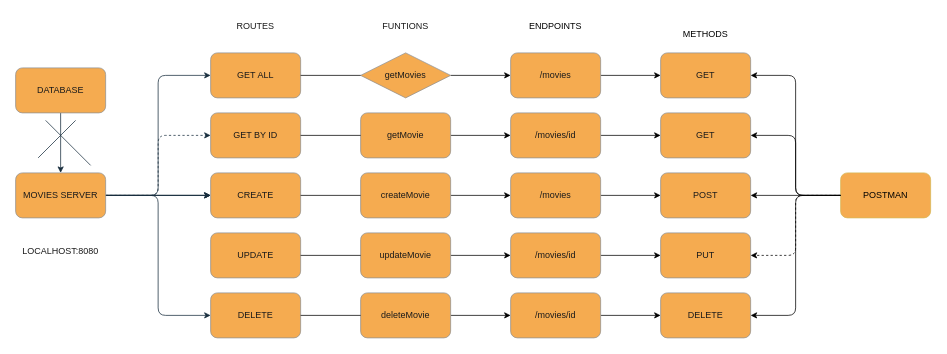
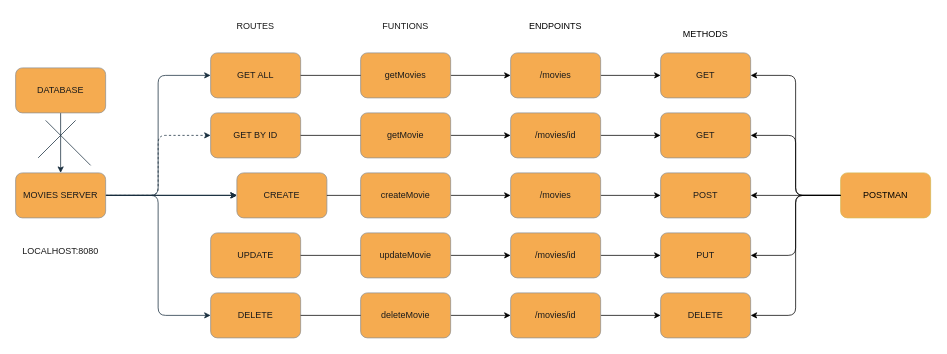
(405, 75) -> (405, 75)
(255, 195) -> (282, 195)
(774, 255) -> (774, 255)
